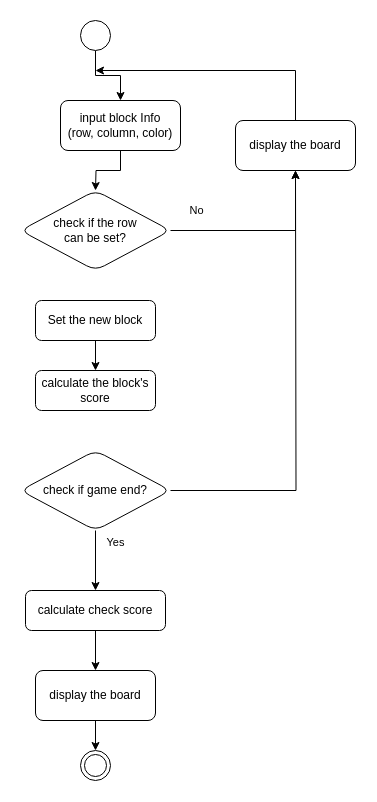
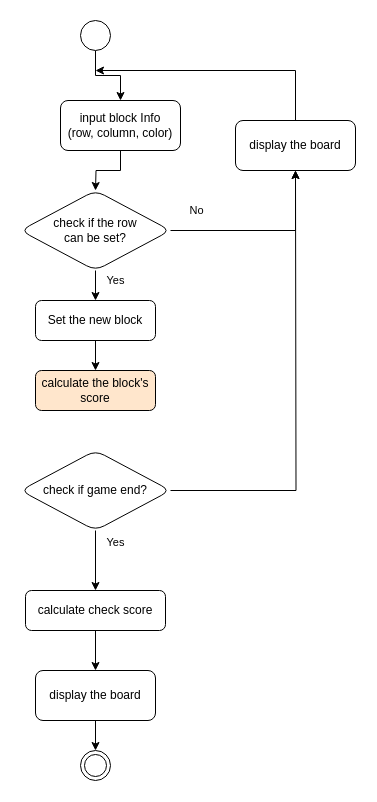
none -> (96, 290)
(96, 391) -> (96, 391)
